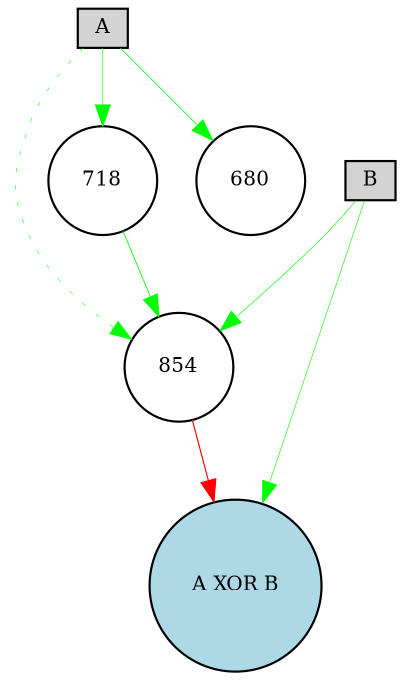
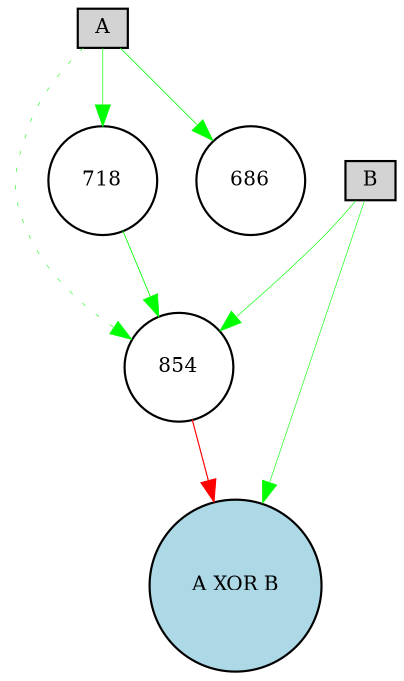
(251, 181) -> (251, 181)
